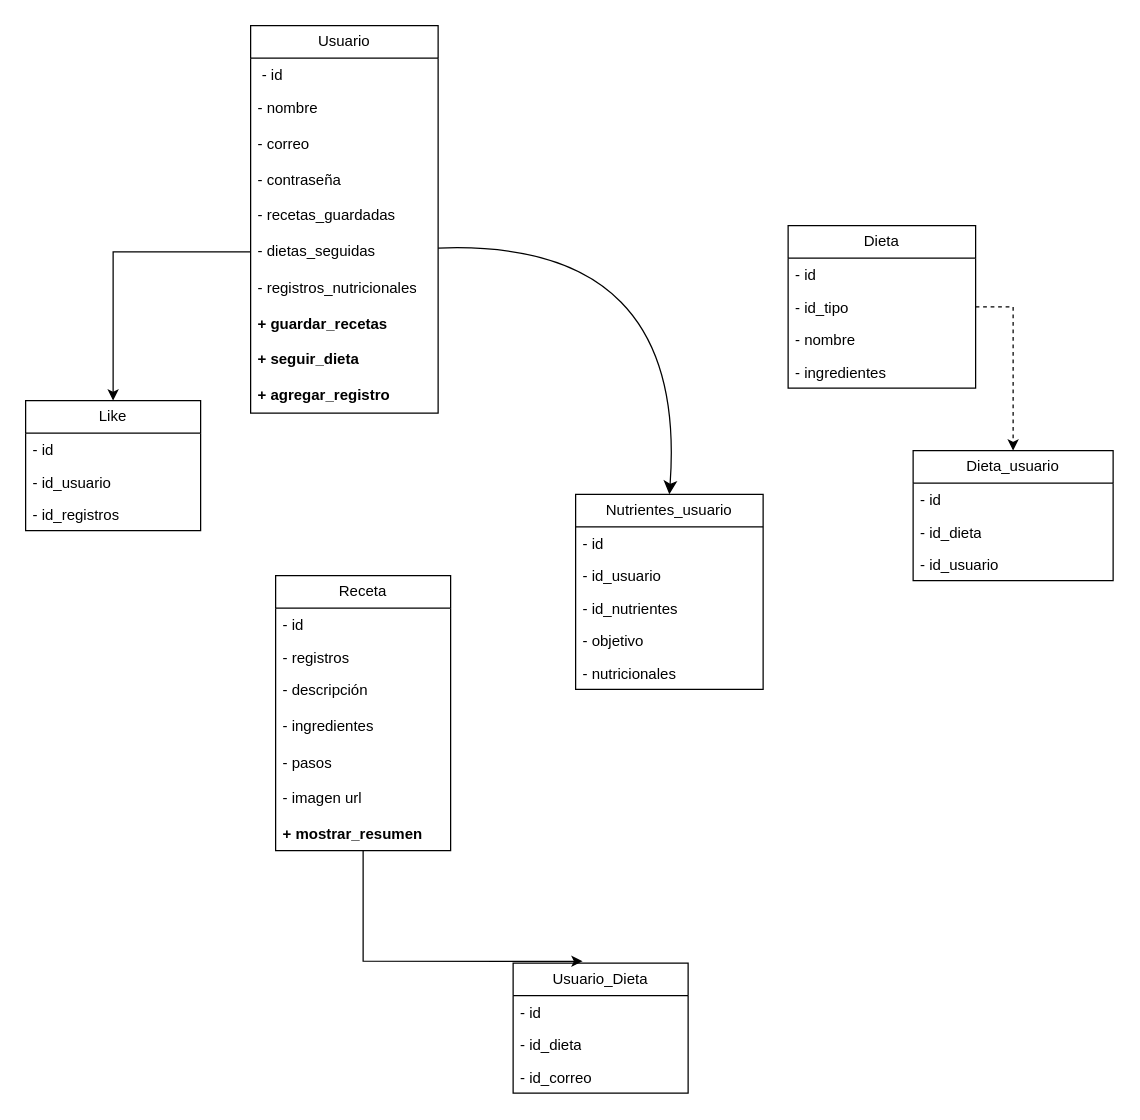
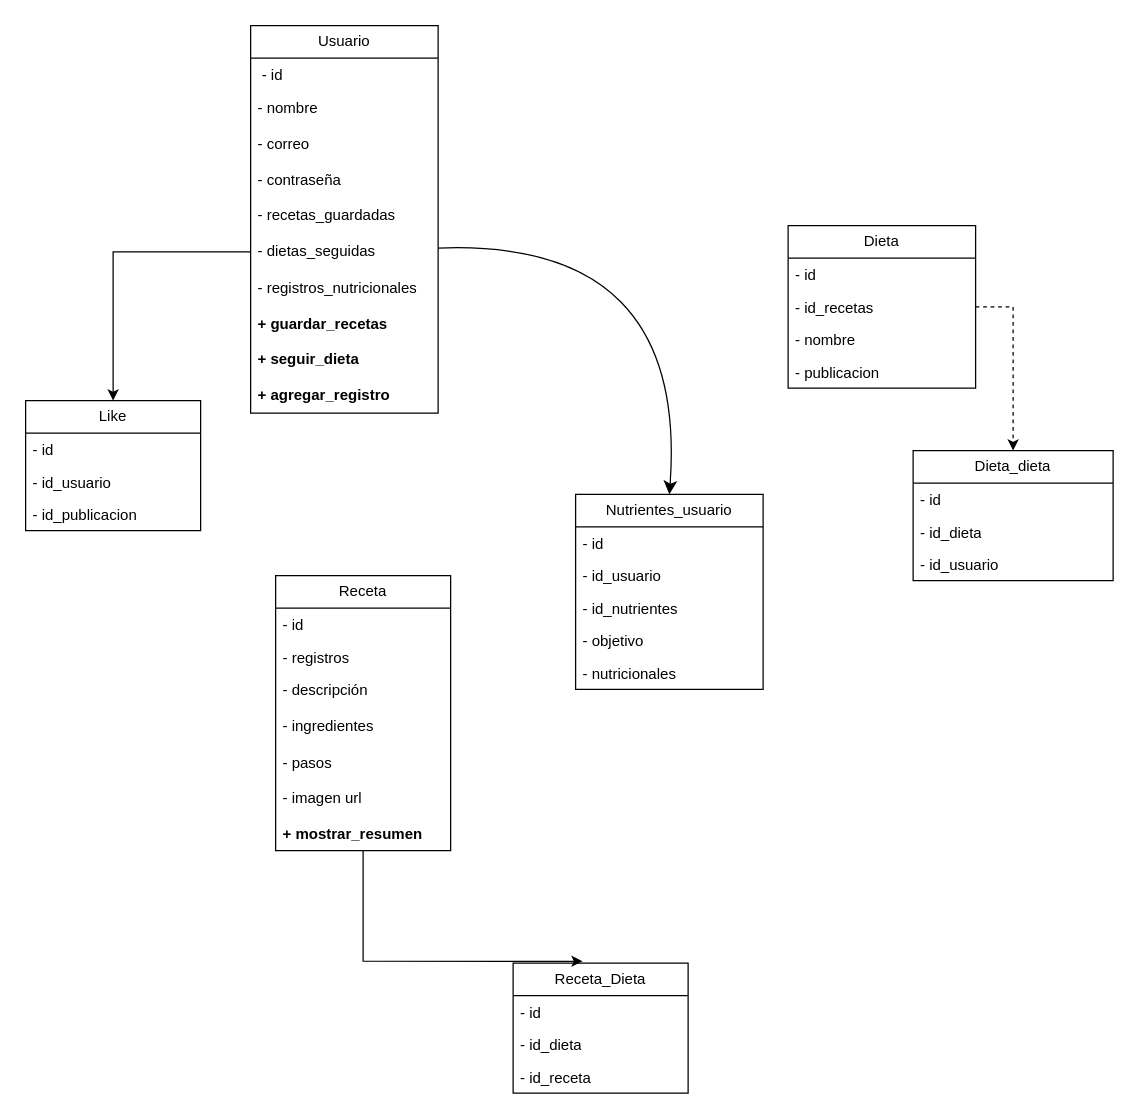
(828, 308) -> (842, 308)
(849, 373) -> (842, 373)
(1013, 467) -> (1013, 467)
(86, 516) -> (91, 516)
(601, 979) -> (601, 979)
(563, 1078) -> (563, 1078)
